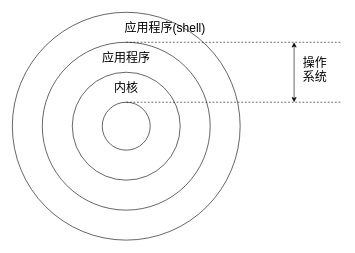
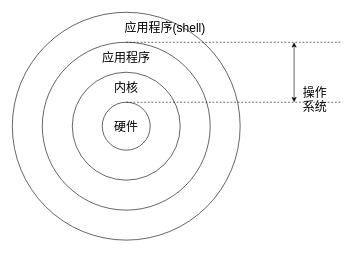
(315, 69) -> (315, 99)
none -> (126, 126)
